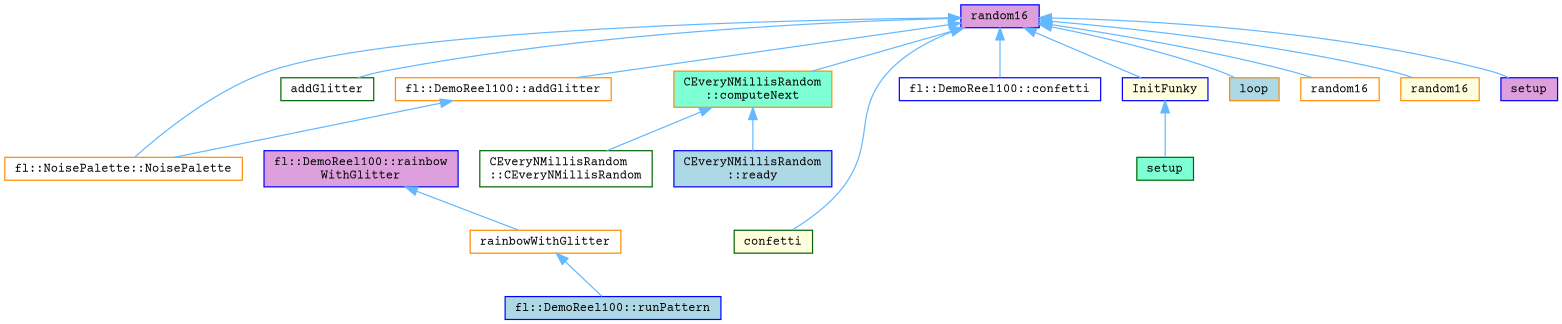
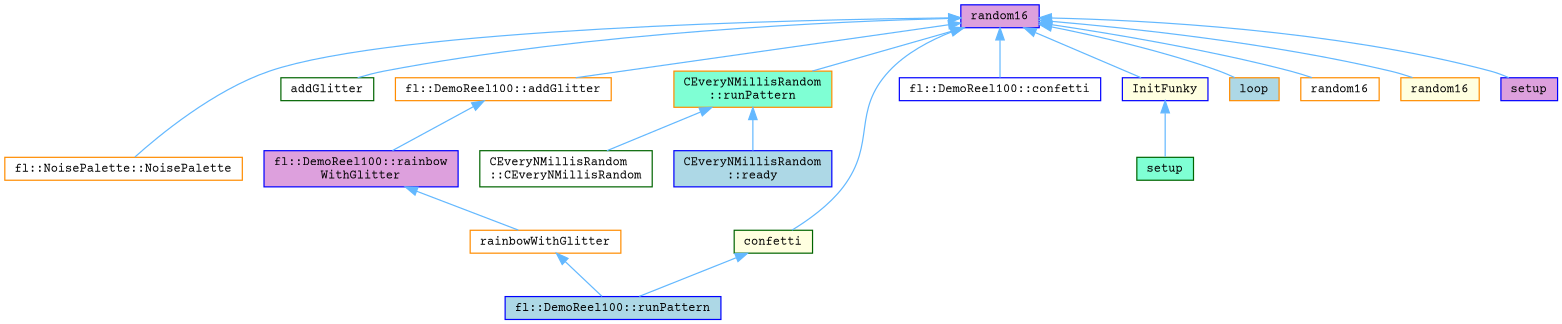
(753, 89) -> (753, 89)
(307, 130) -> (433, 129)
none -> (688, 277)
